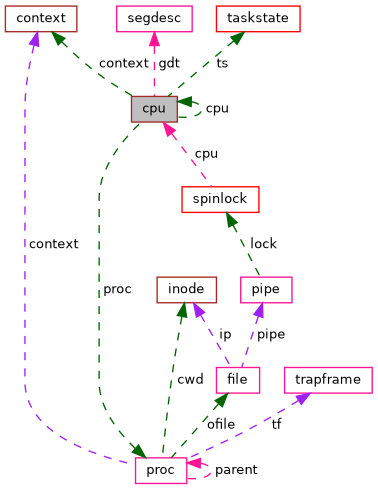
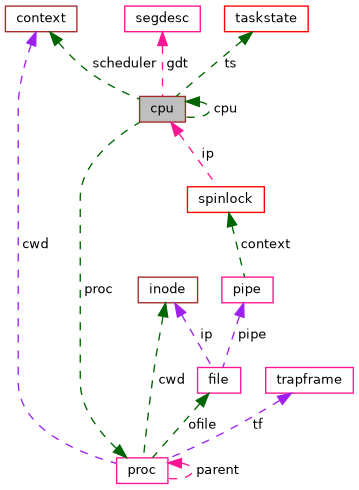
(122, 64) -> (123, 64)
(205, 154) -> (206, 154)
(52, 245) -> (34, 245)
(262, 245) -> (264, 245)
